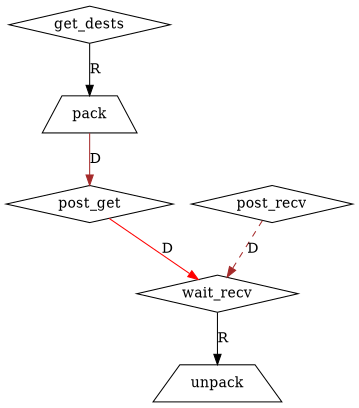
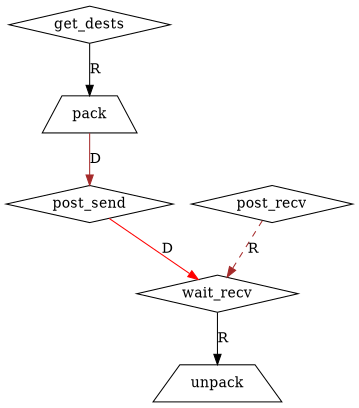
(90, 204) -> (90, 204)
(254, 249) -> (254, 249)
